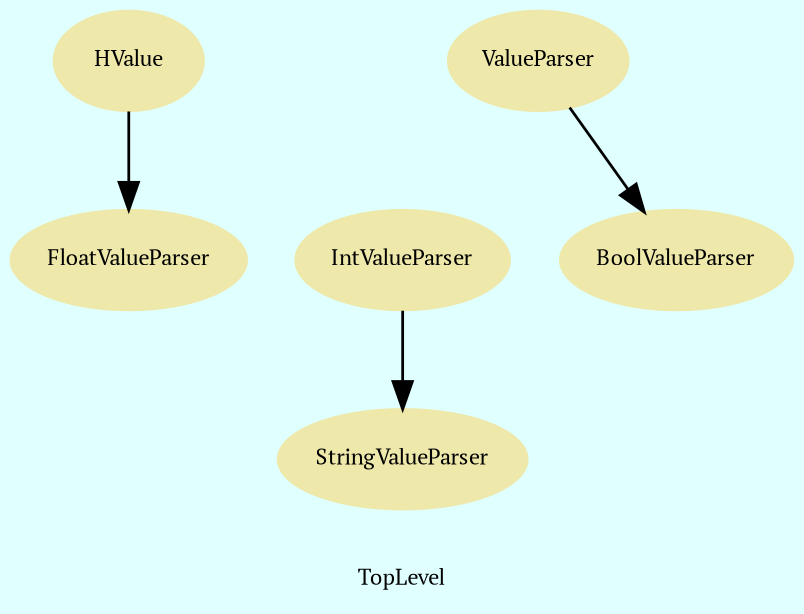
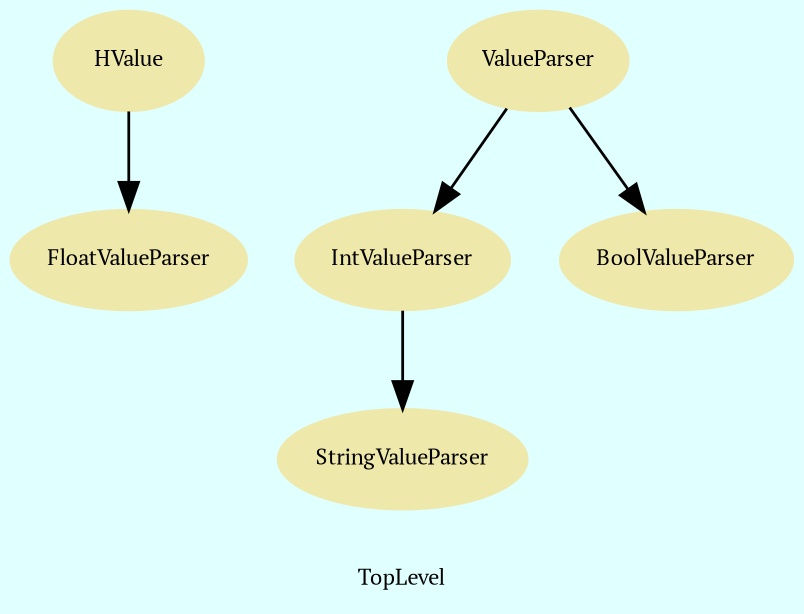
none -> (479, 148)
